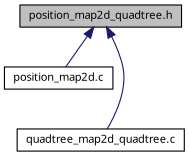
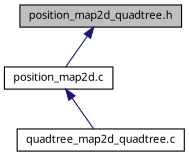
(124, 84) -> (83, 114)
